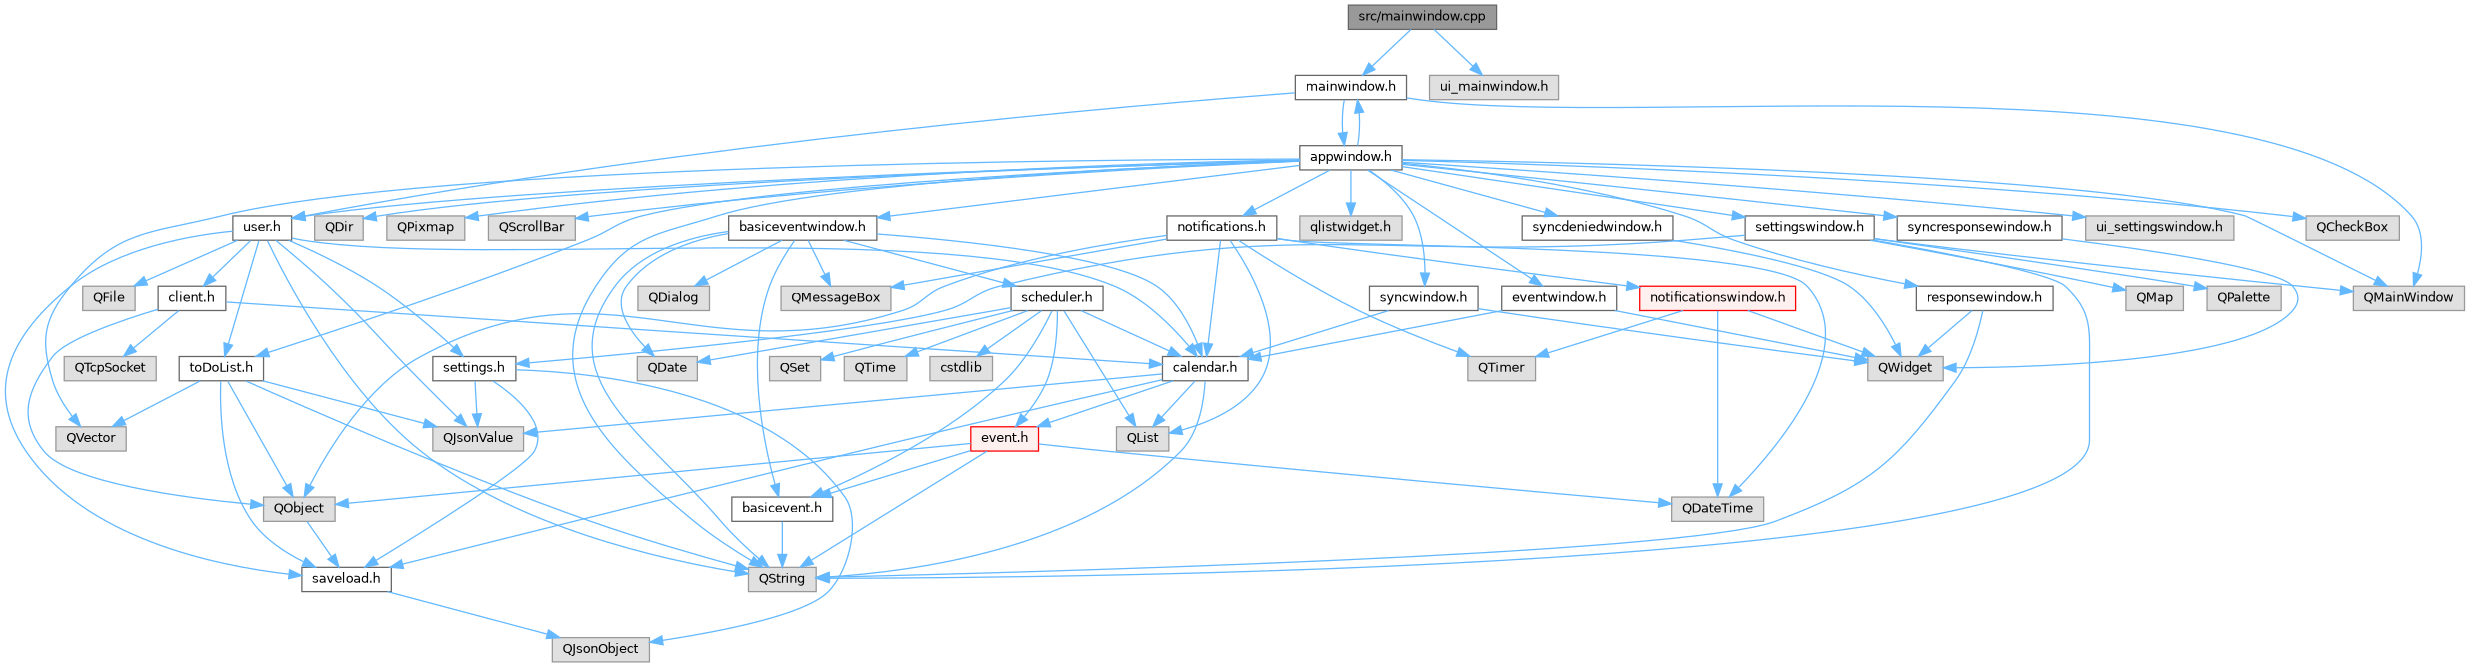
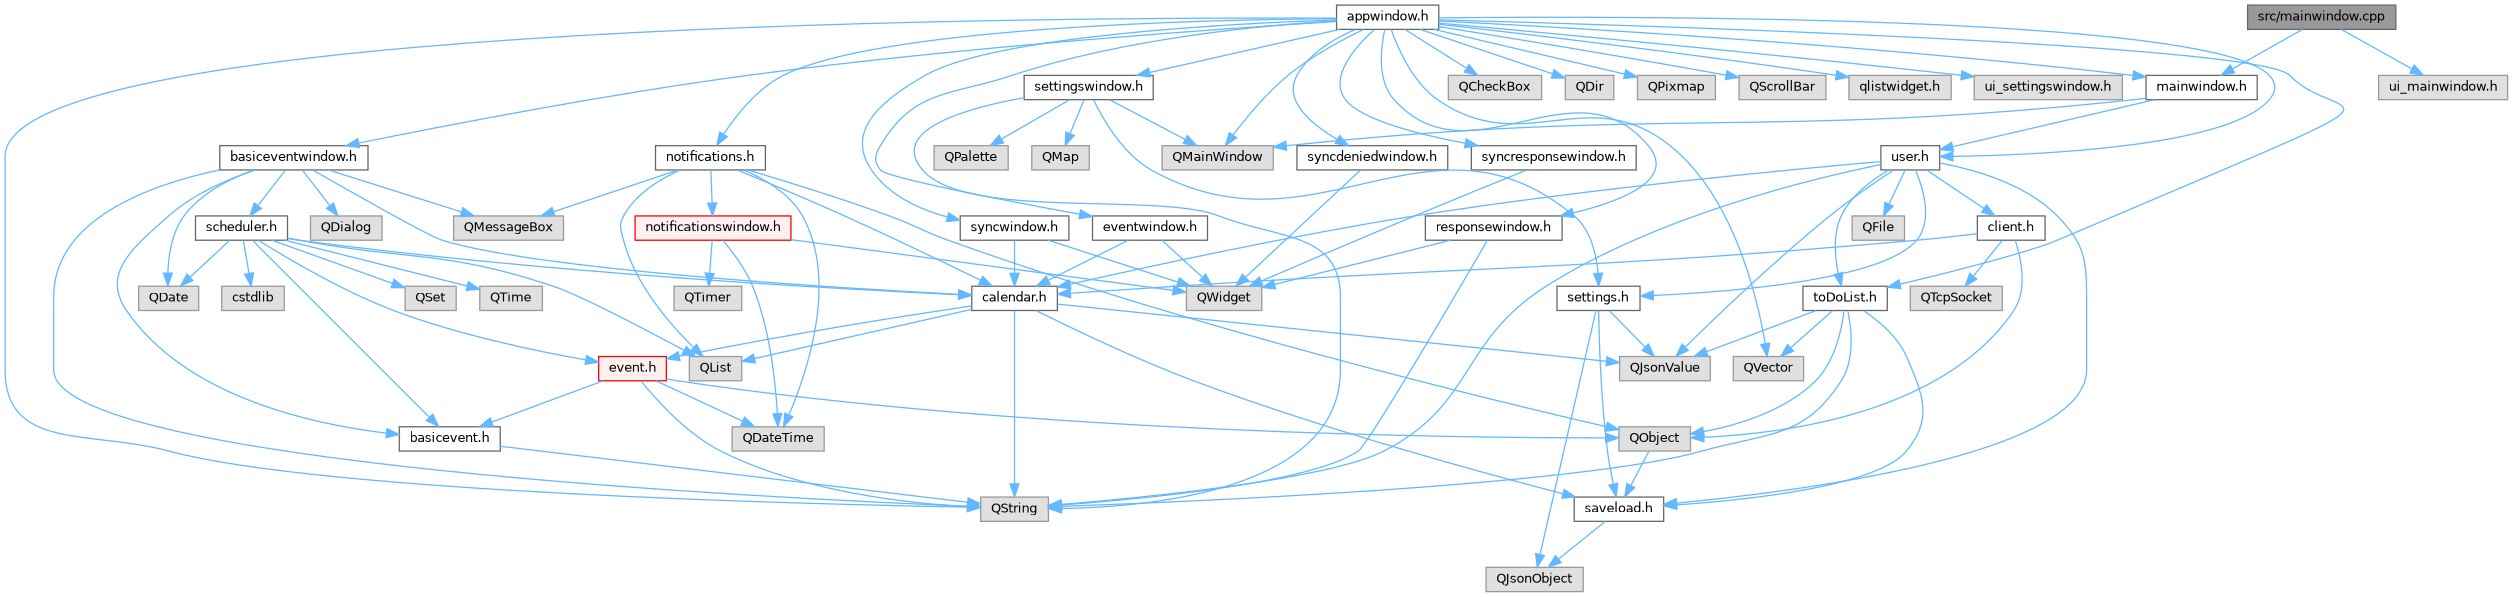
(1342, 116) -> none
(1344, 303) -> none
